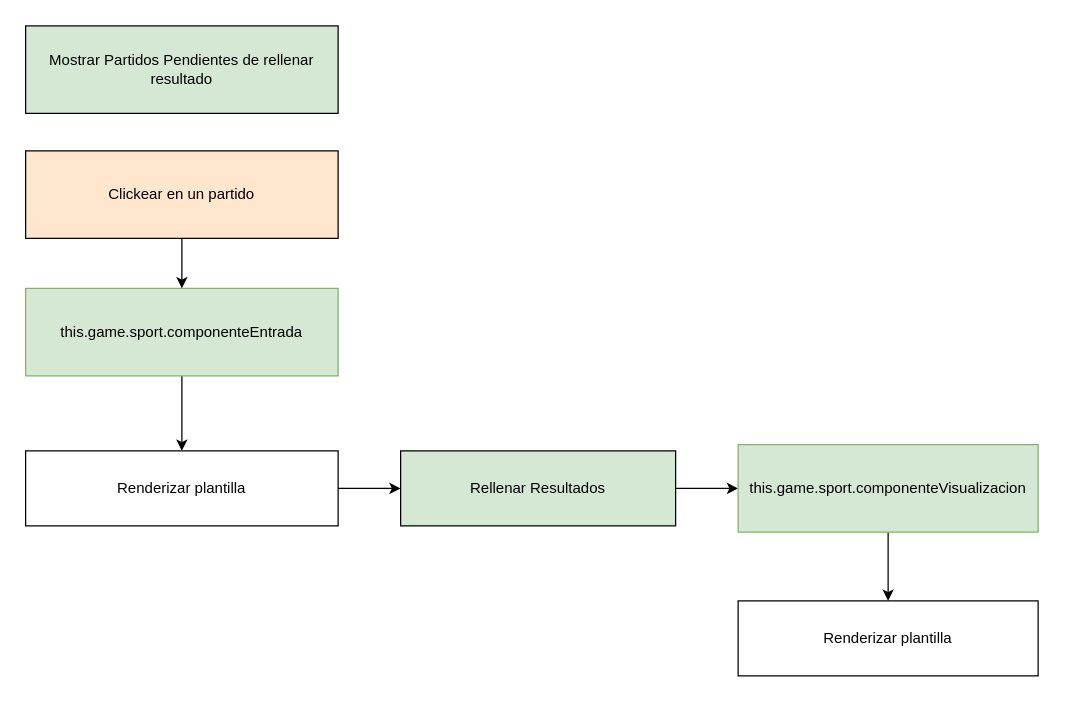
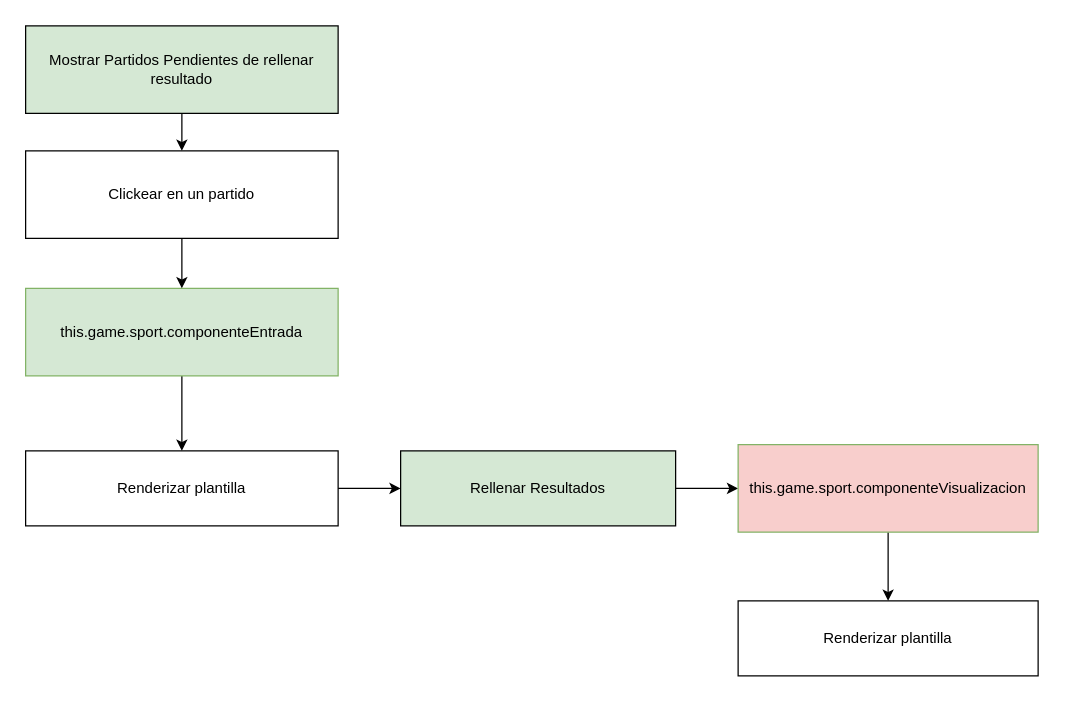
none -> (182, 136)
(182, 194) -> (182, 194)
(888, 488) -> (888, 488)
